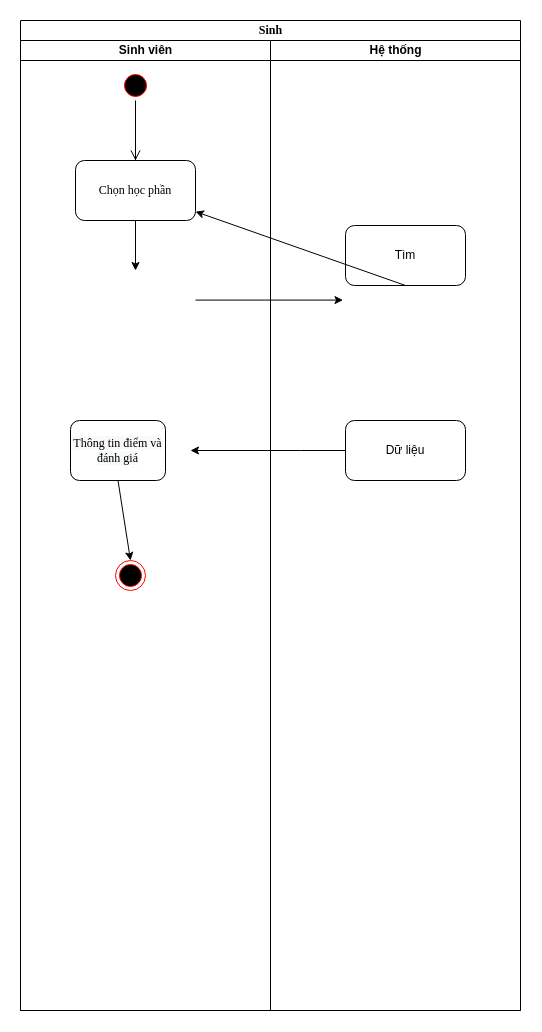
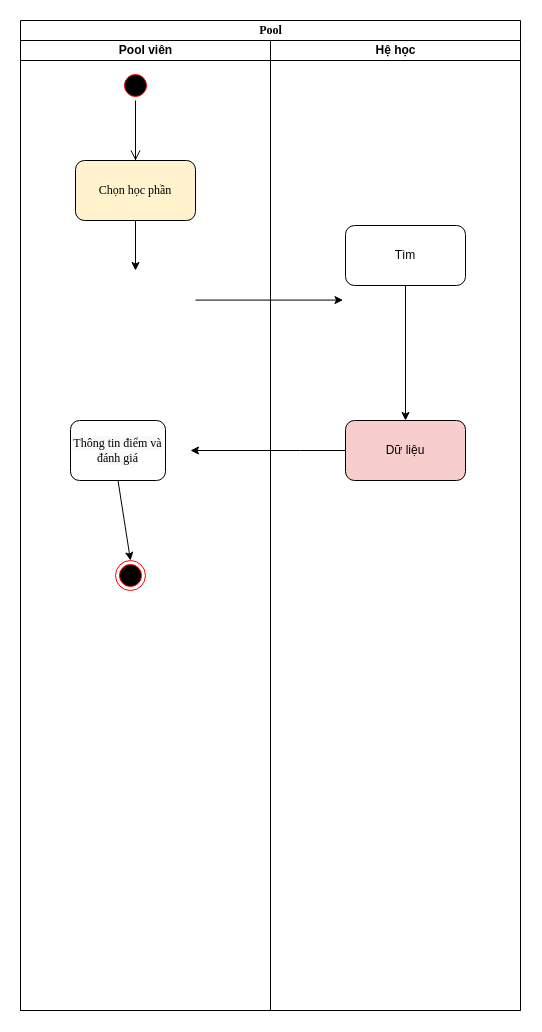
(271, 31) -> (271, 31)
(146, 51) -> (146, 51)
(396, 51) -> (396, 51)
(136, 191) -> (136, 191)
(304, 250) -> (406, 350)
(406, 451) -> (406, 451)
